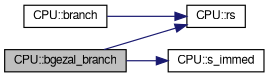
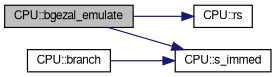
(141, 16) -> (137, 61)
(65, 61) -> (69, 16)
